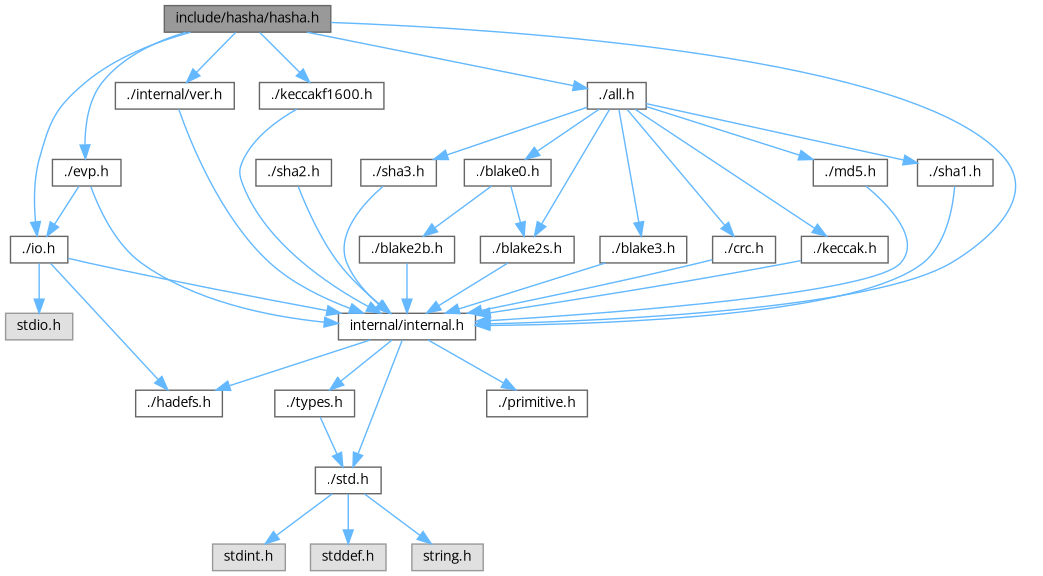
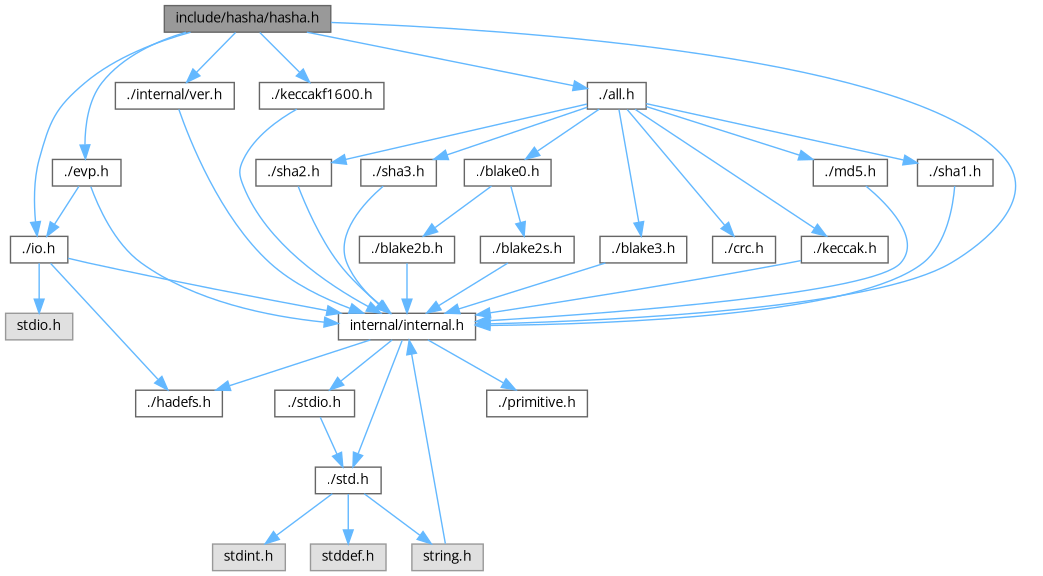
(576, 167) -> (466, 132)
(597, 286) -> (429, 449)
(315, 403) -> (315, 403)
